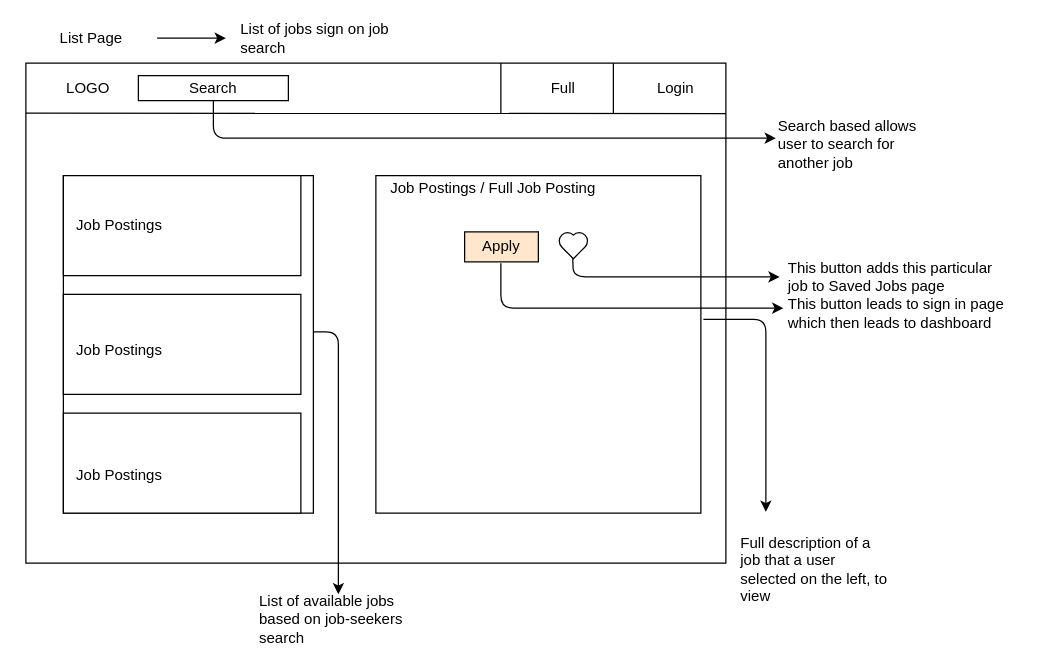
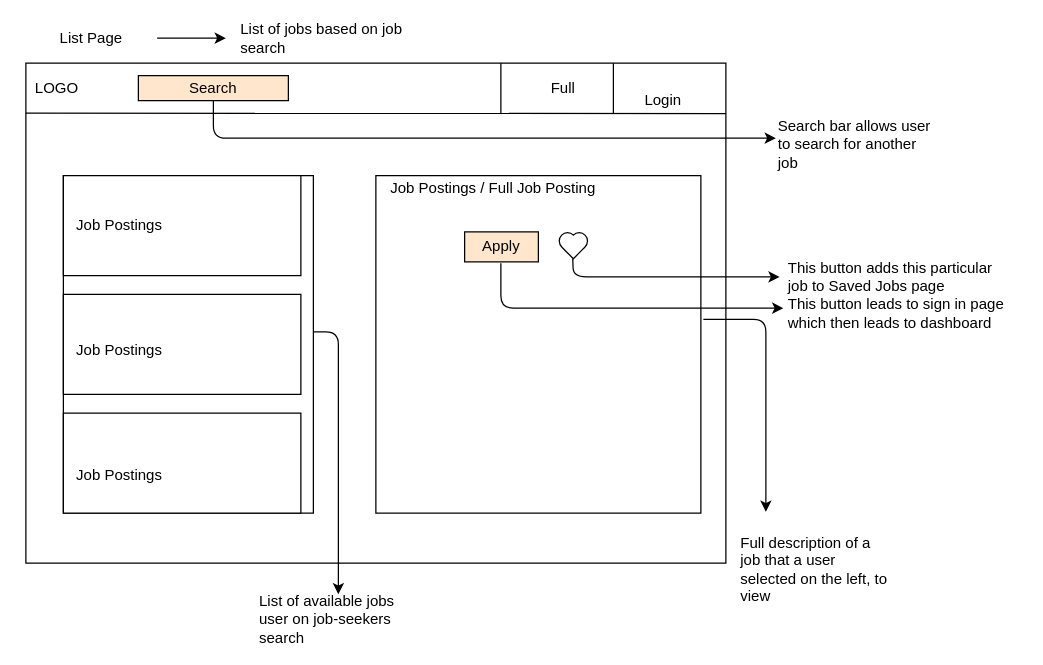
(339, 38) -> (339, 38)
(88, 88) -> (57, 88)
(213, 88) -> (213, 88)
(676, 88) -> (663, 101)
(858, 144) -> (858, 144)
(339, 619) -> (339, 619)
